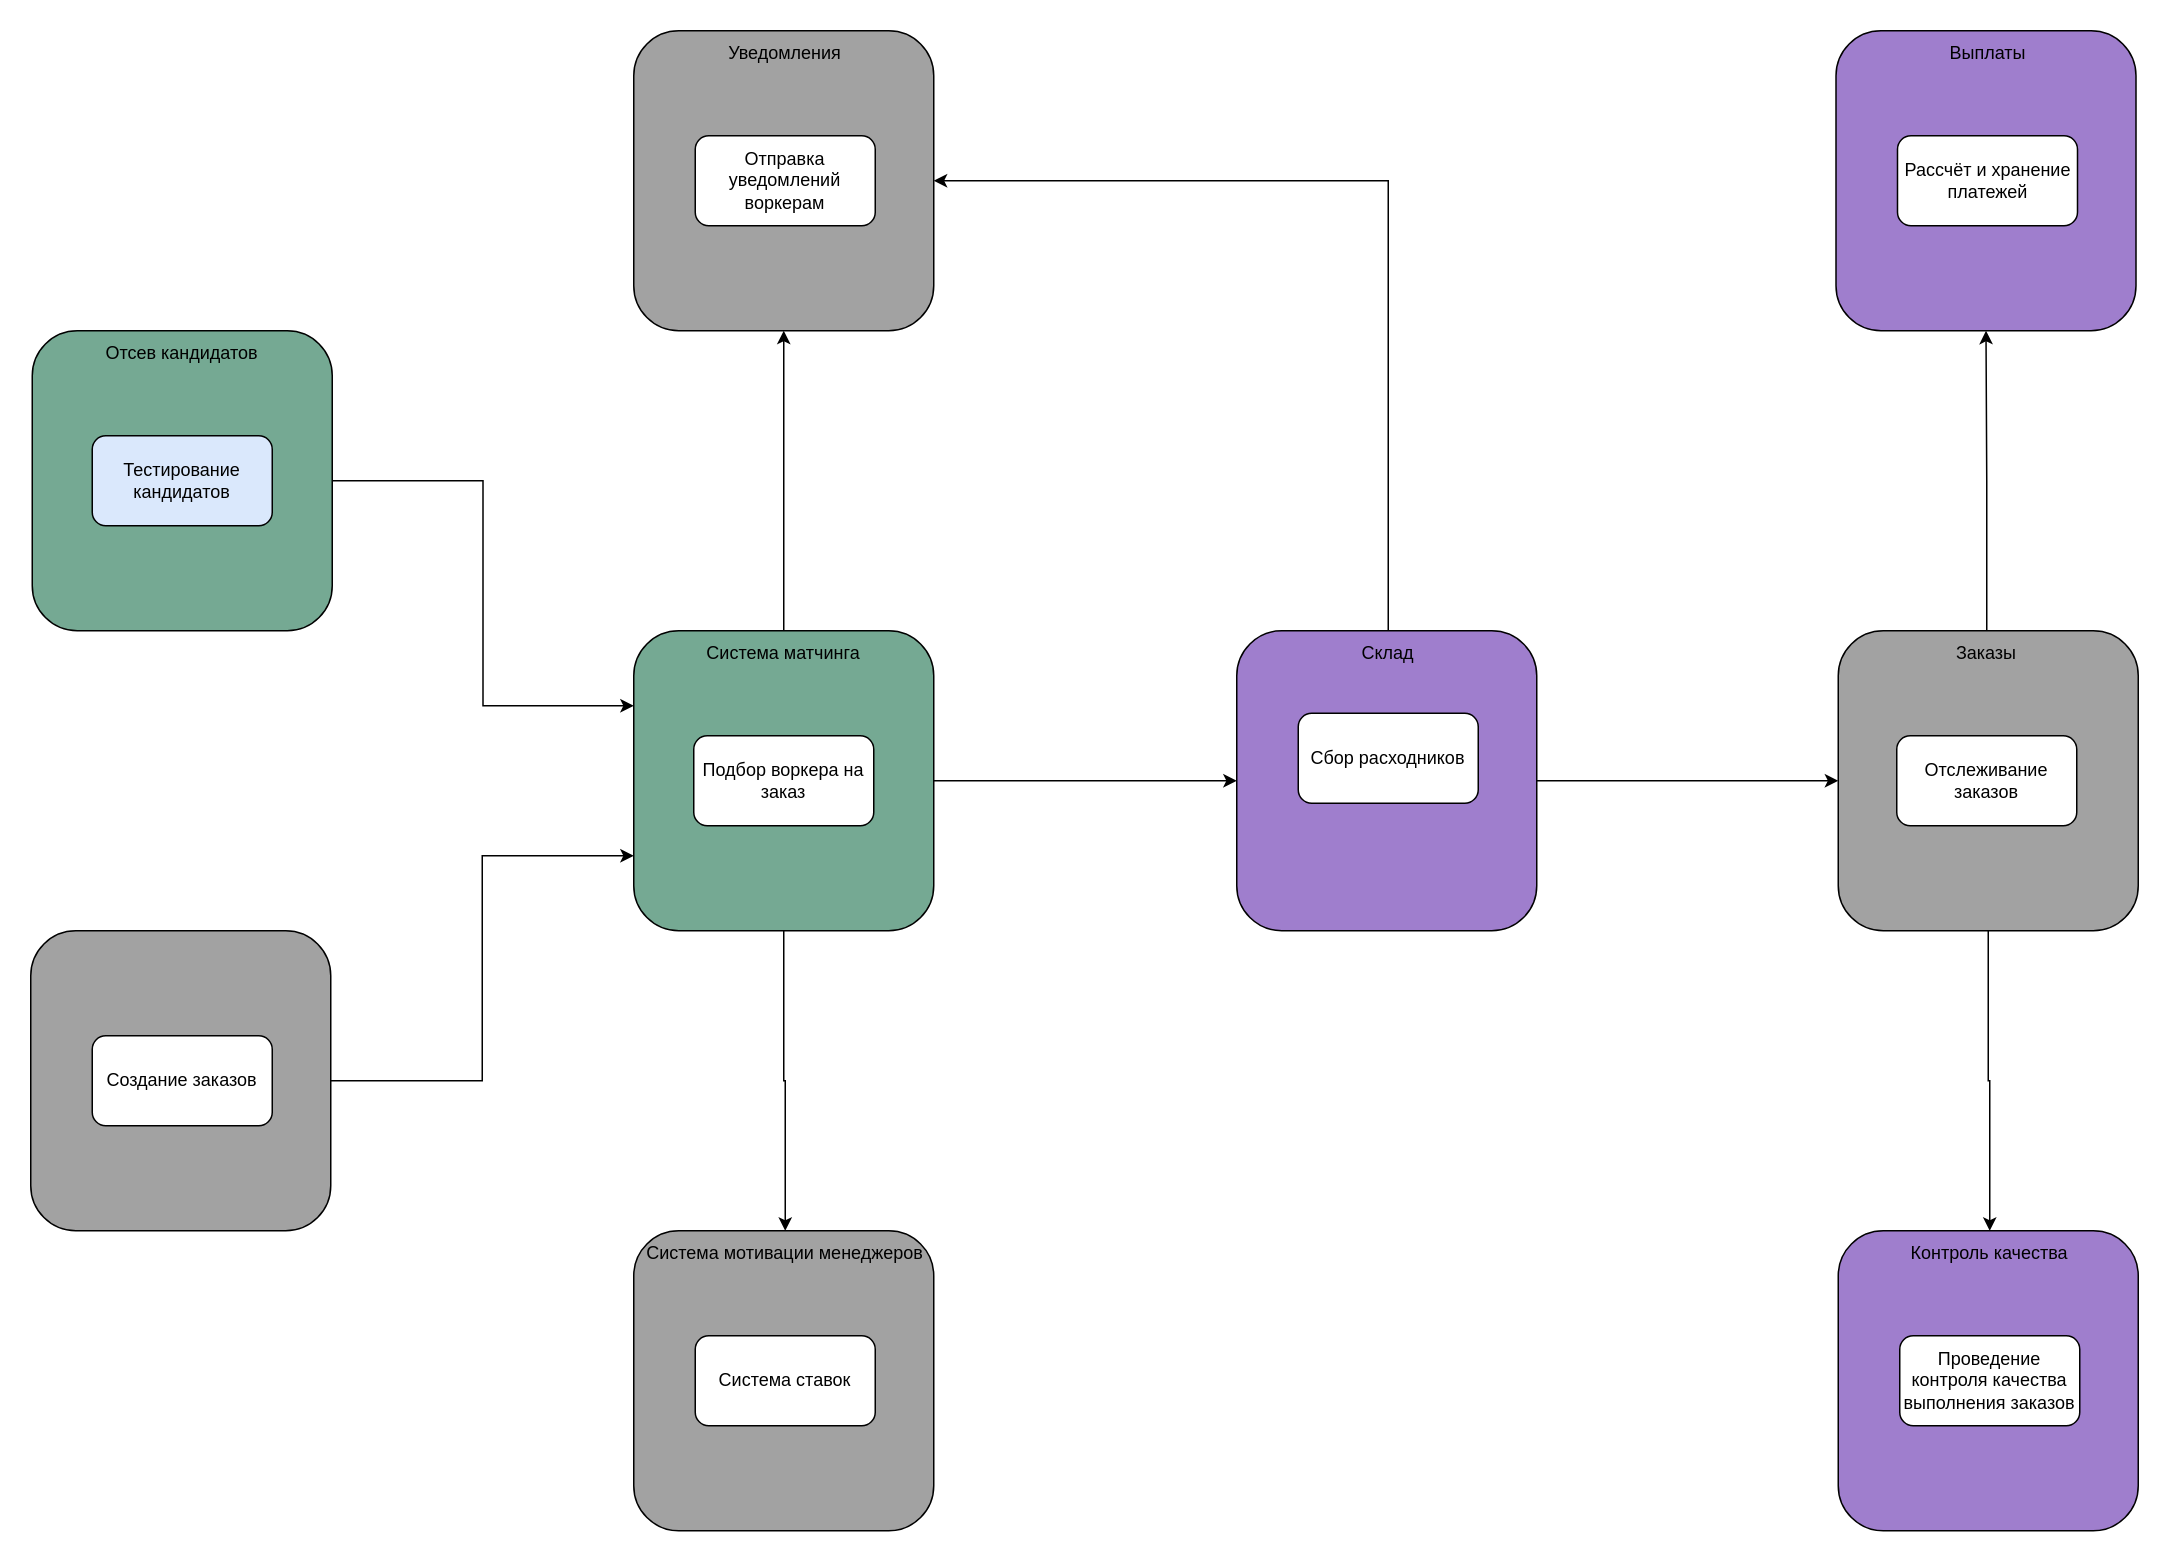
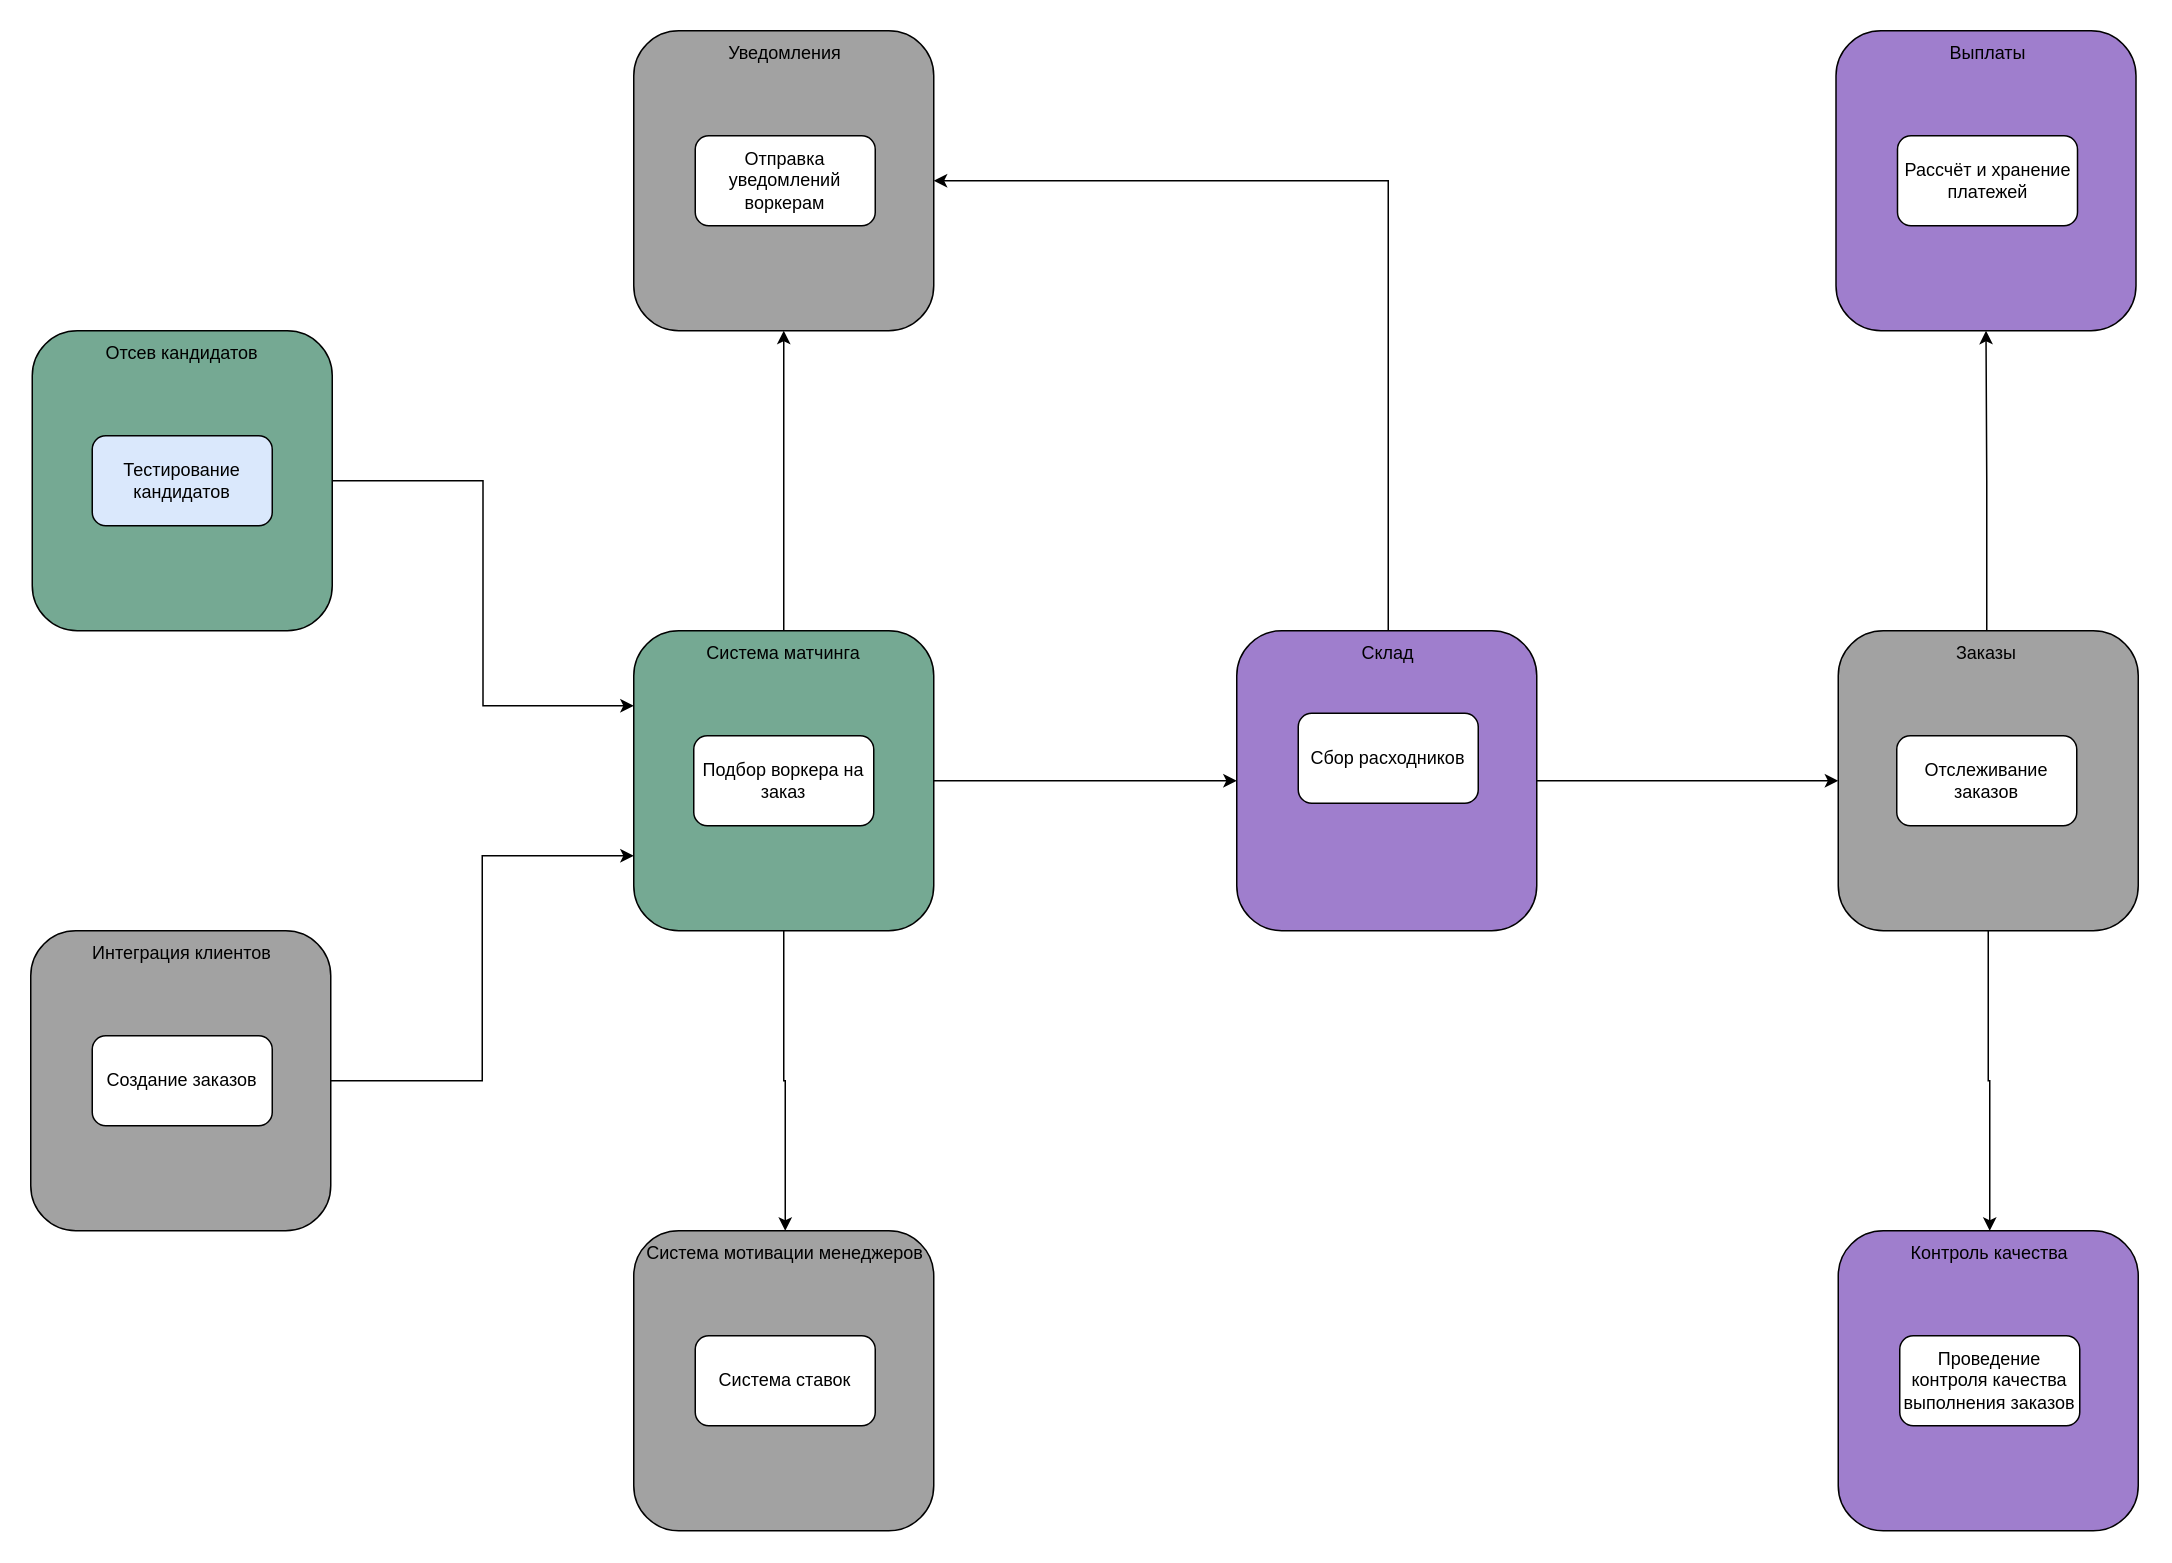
none -> (182, 953)
